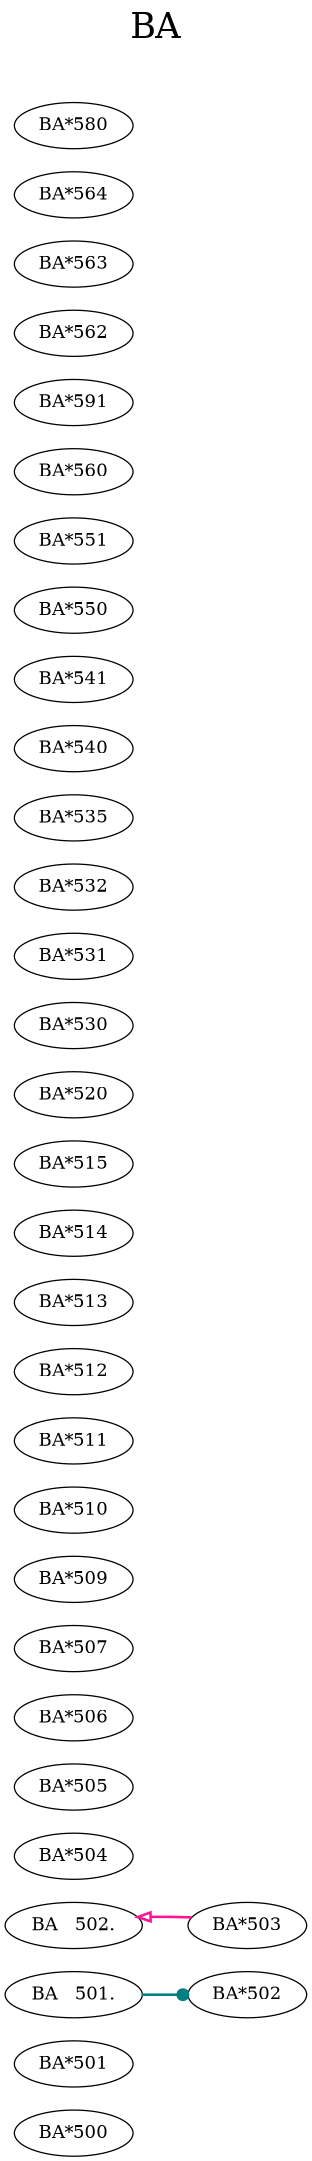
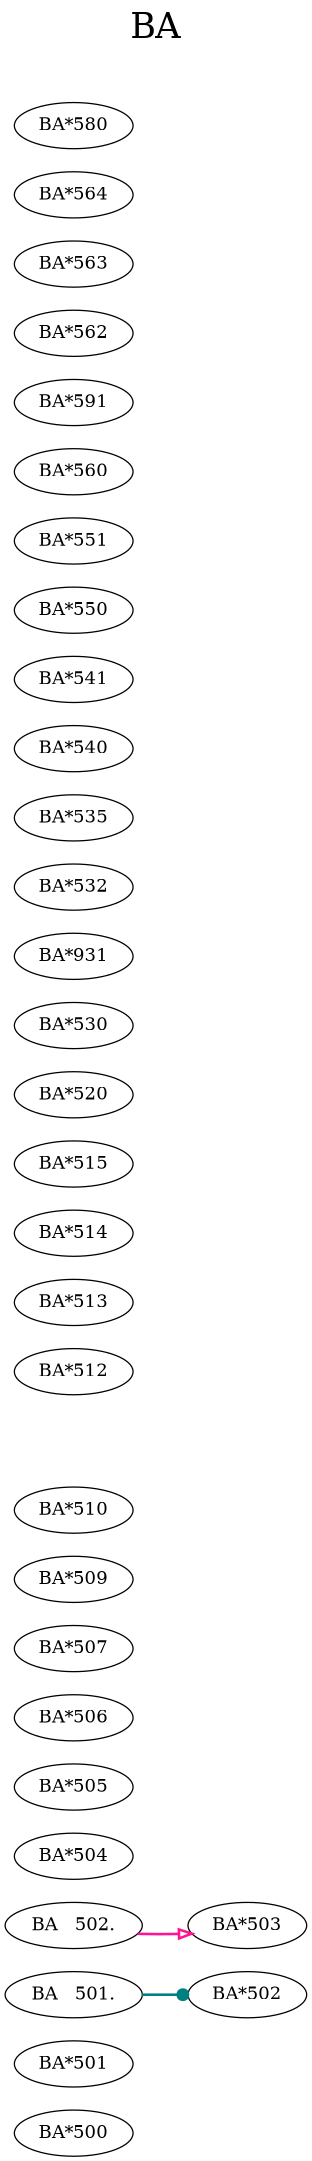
(74, 956) -> (74, 956)
(74, 1441) -> none
(171, 1917) -> (158, 1934)
